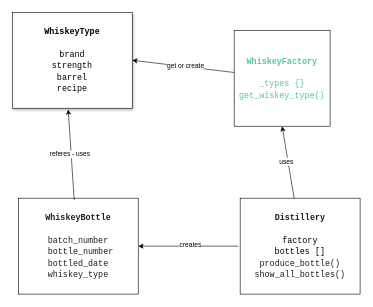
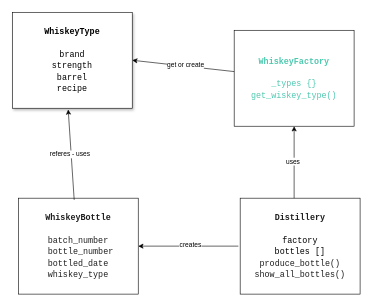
(282, 78) -> (294, 78)
